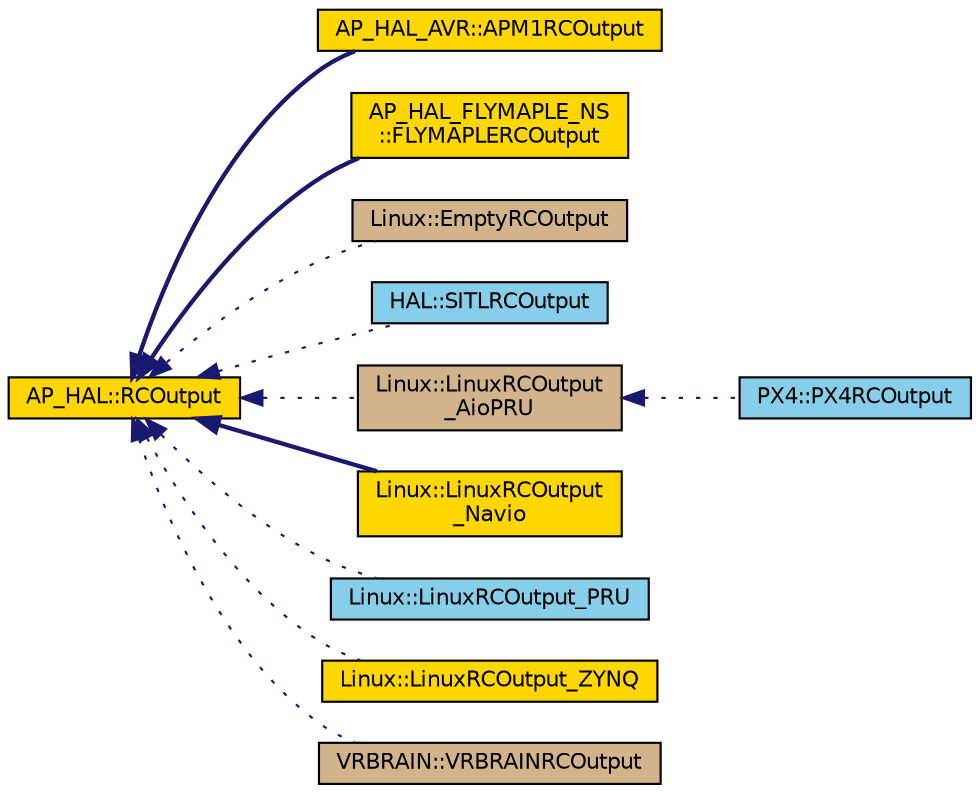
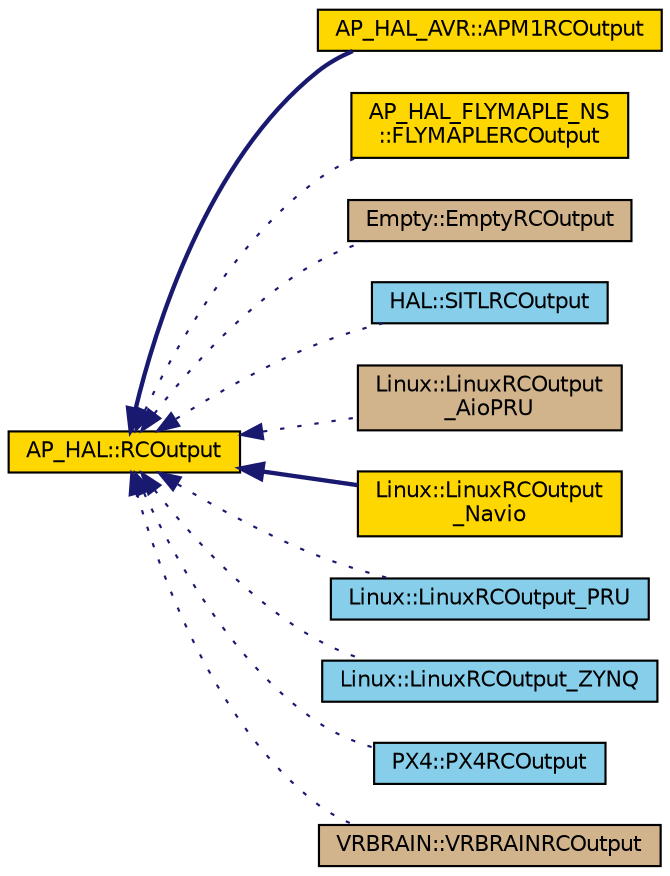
(490, 221) -> (490, 221)
(242, 244) -> (231, 267)
(692, 398) -> (235, 643)
(490, 681) -> (490, 681)
